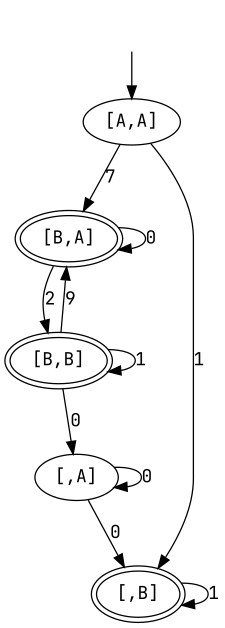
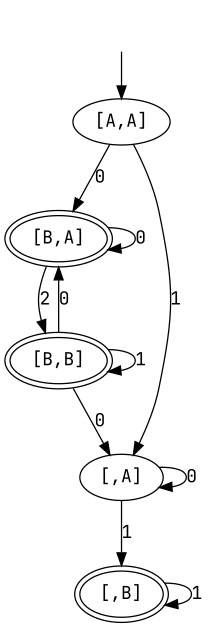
(111, 178) -> (100, 178)
(71, 300) -> (64, 300)
(193, 347) -> (170, 293)
(116, 533) -> (127, 533)
